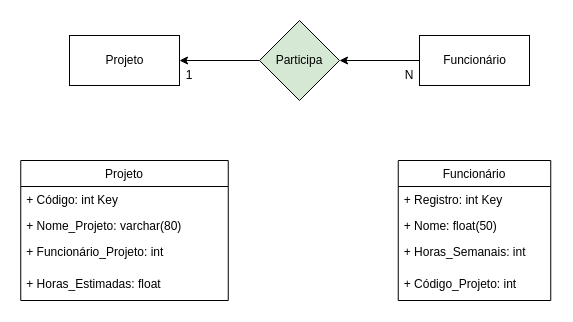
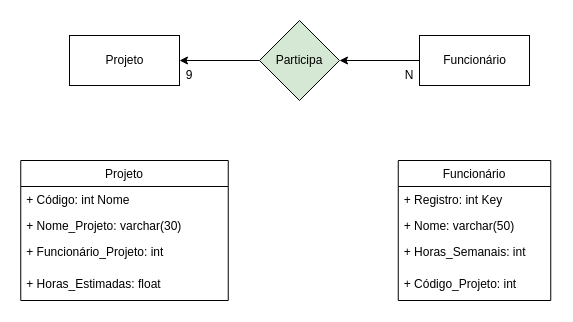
(190, 76) -> (190, 76)
(74, 200) -> (77, 200)
(112, 226) -> (112, 226)
(455, 226) -> (463, 226)
